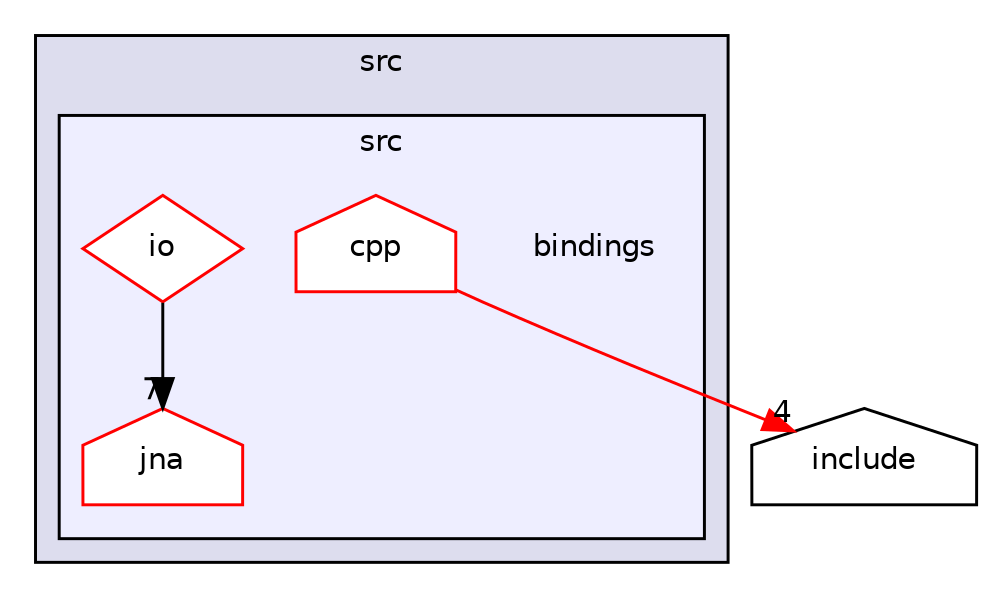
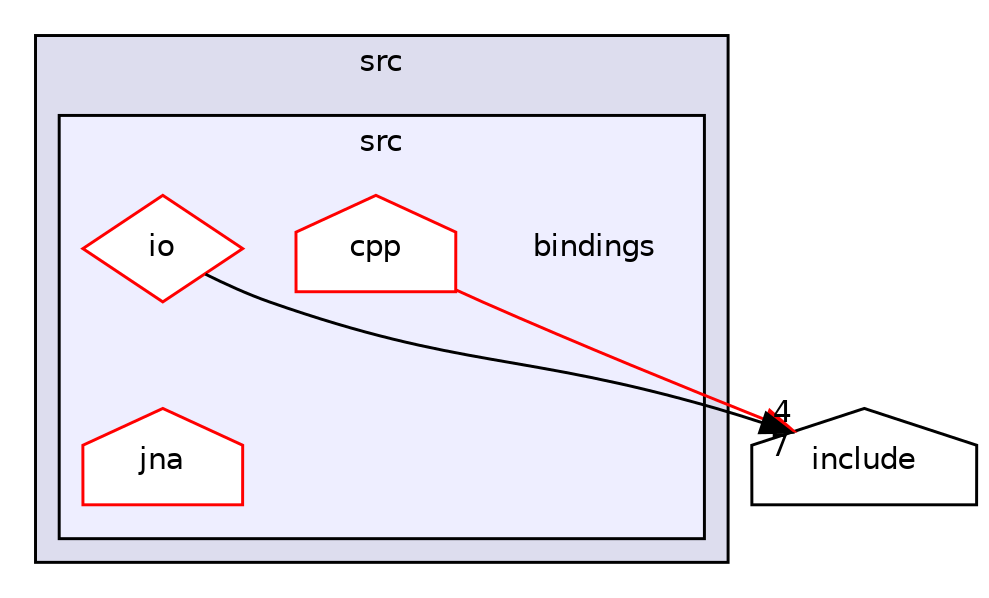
(163, 341) -> (481, 357)
